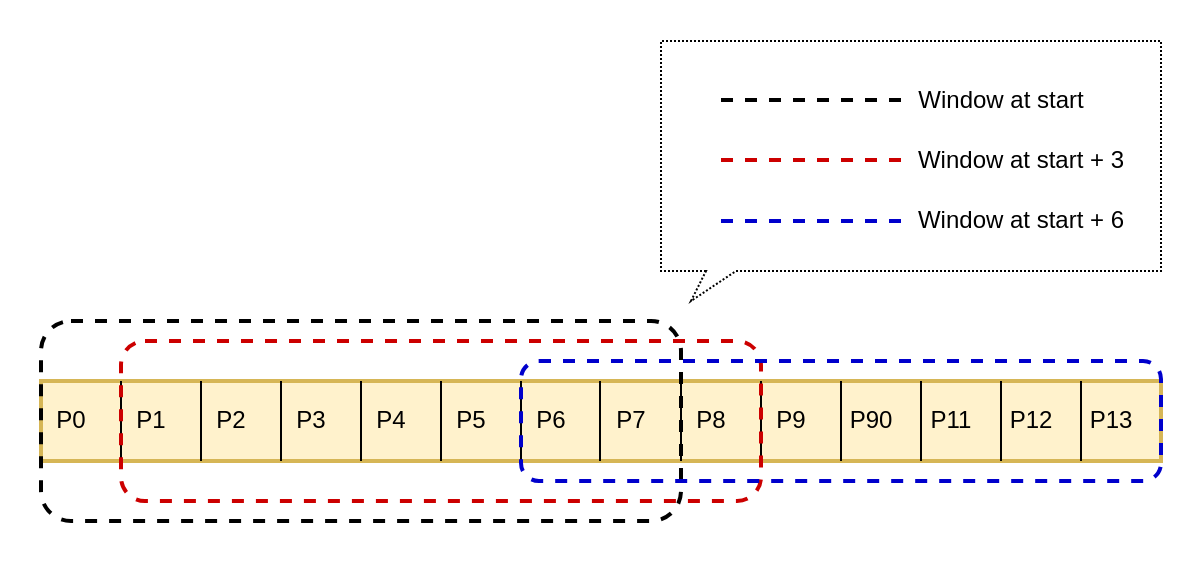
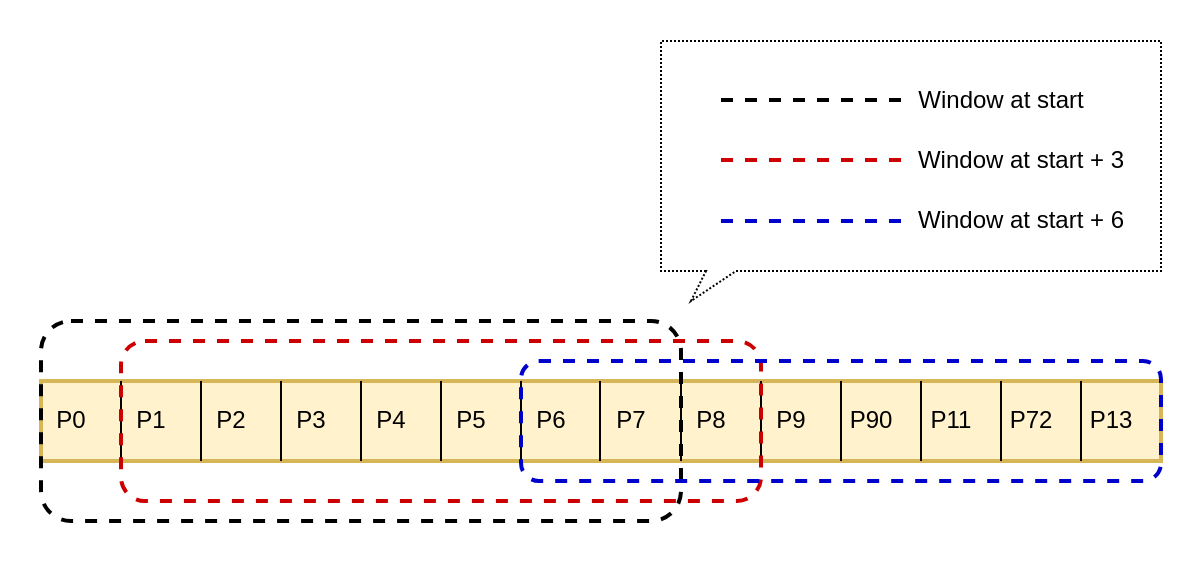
(1032, 421) -> (1032, 421)
